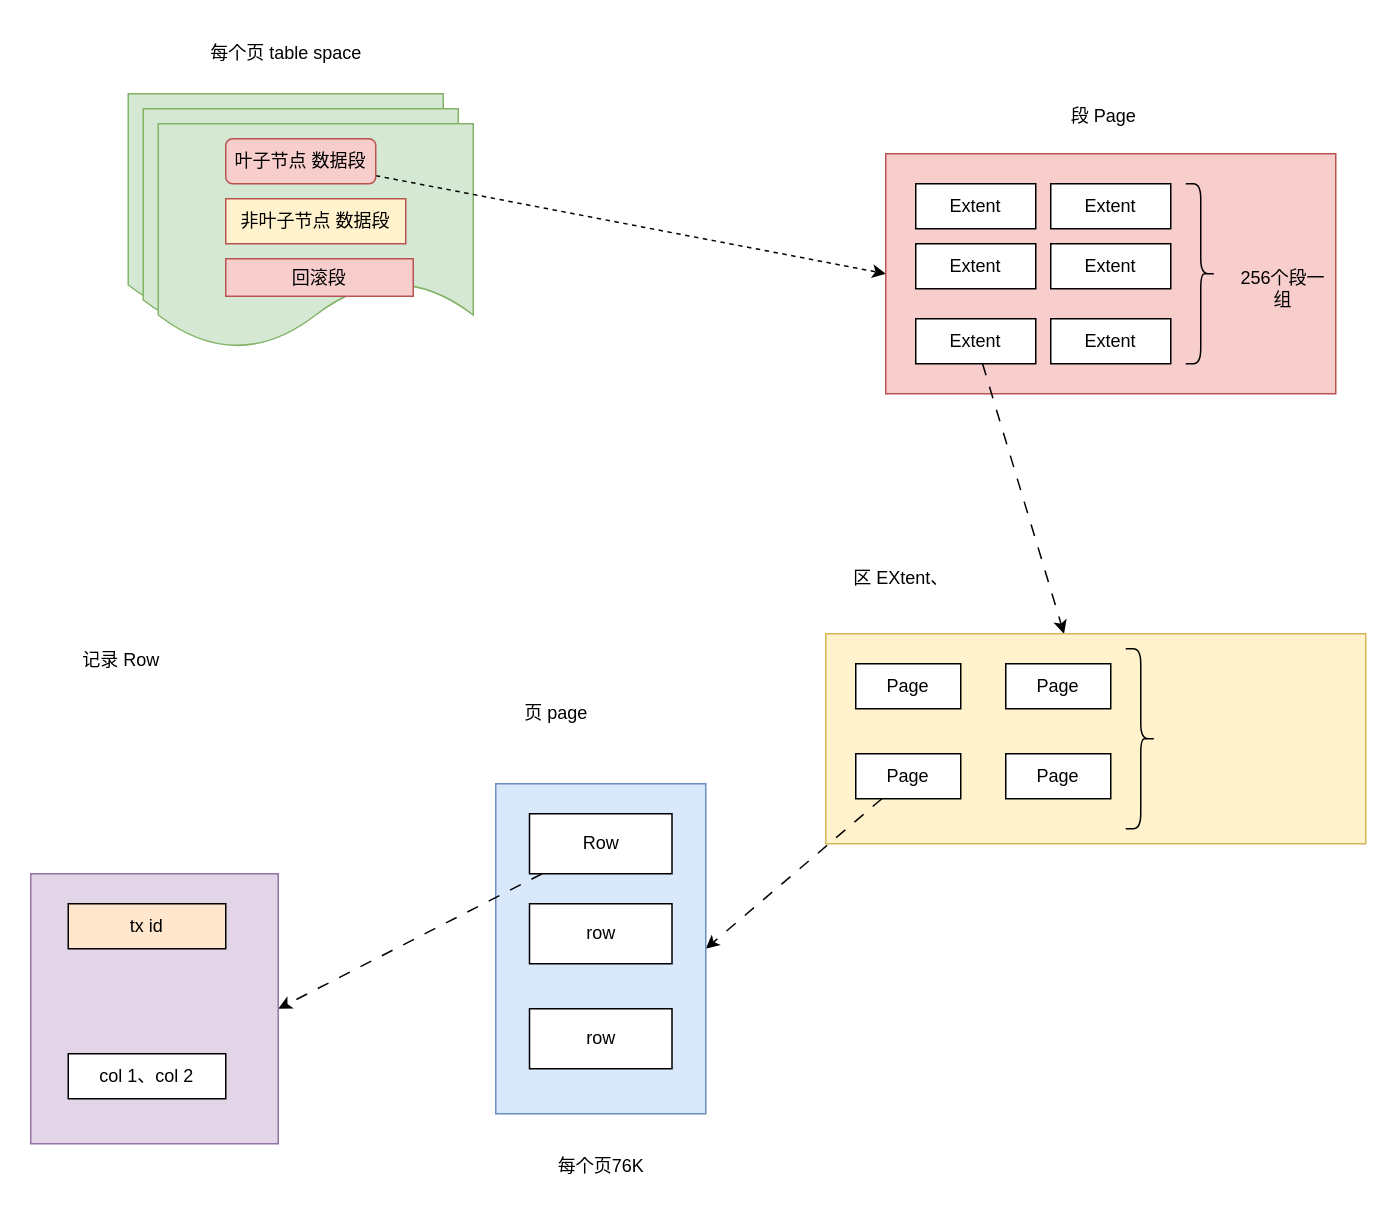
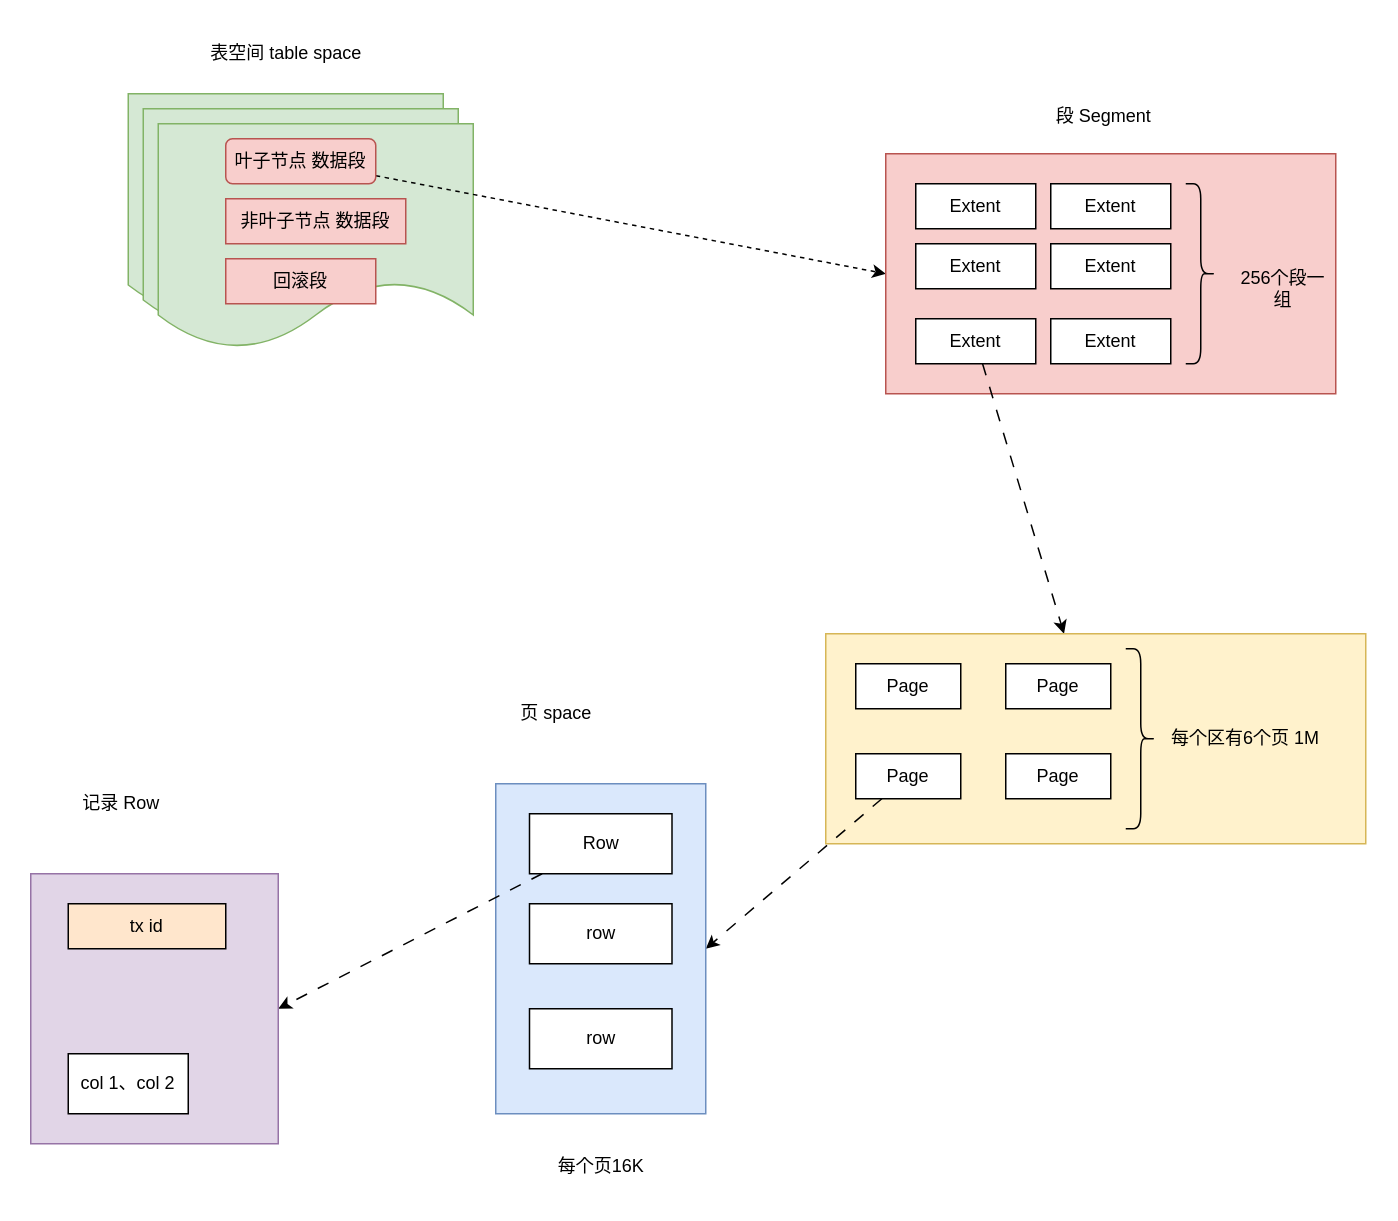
(287, 53) -> (287, 53)
(1104, 116) -> (1104, 116)
(316, 221) -> (316, 221)
(320, 278) -> (301, 281)
(901, 578) -> none
(121, 661) -> (121, 803)
(557, 713) -> (557, 713)
none -> (1246, 739)
(147, 1076) -> (128, 1084)
(602, 1166) -> (602, 1166)
